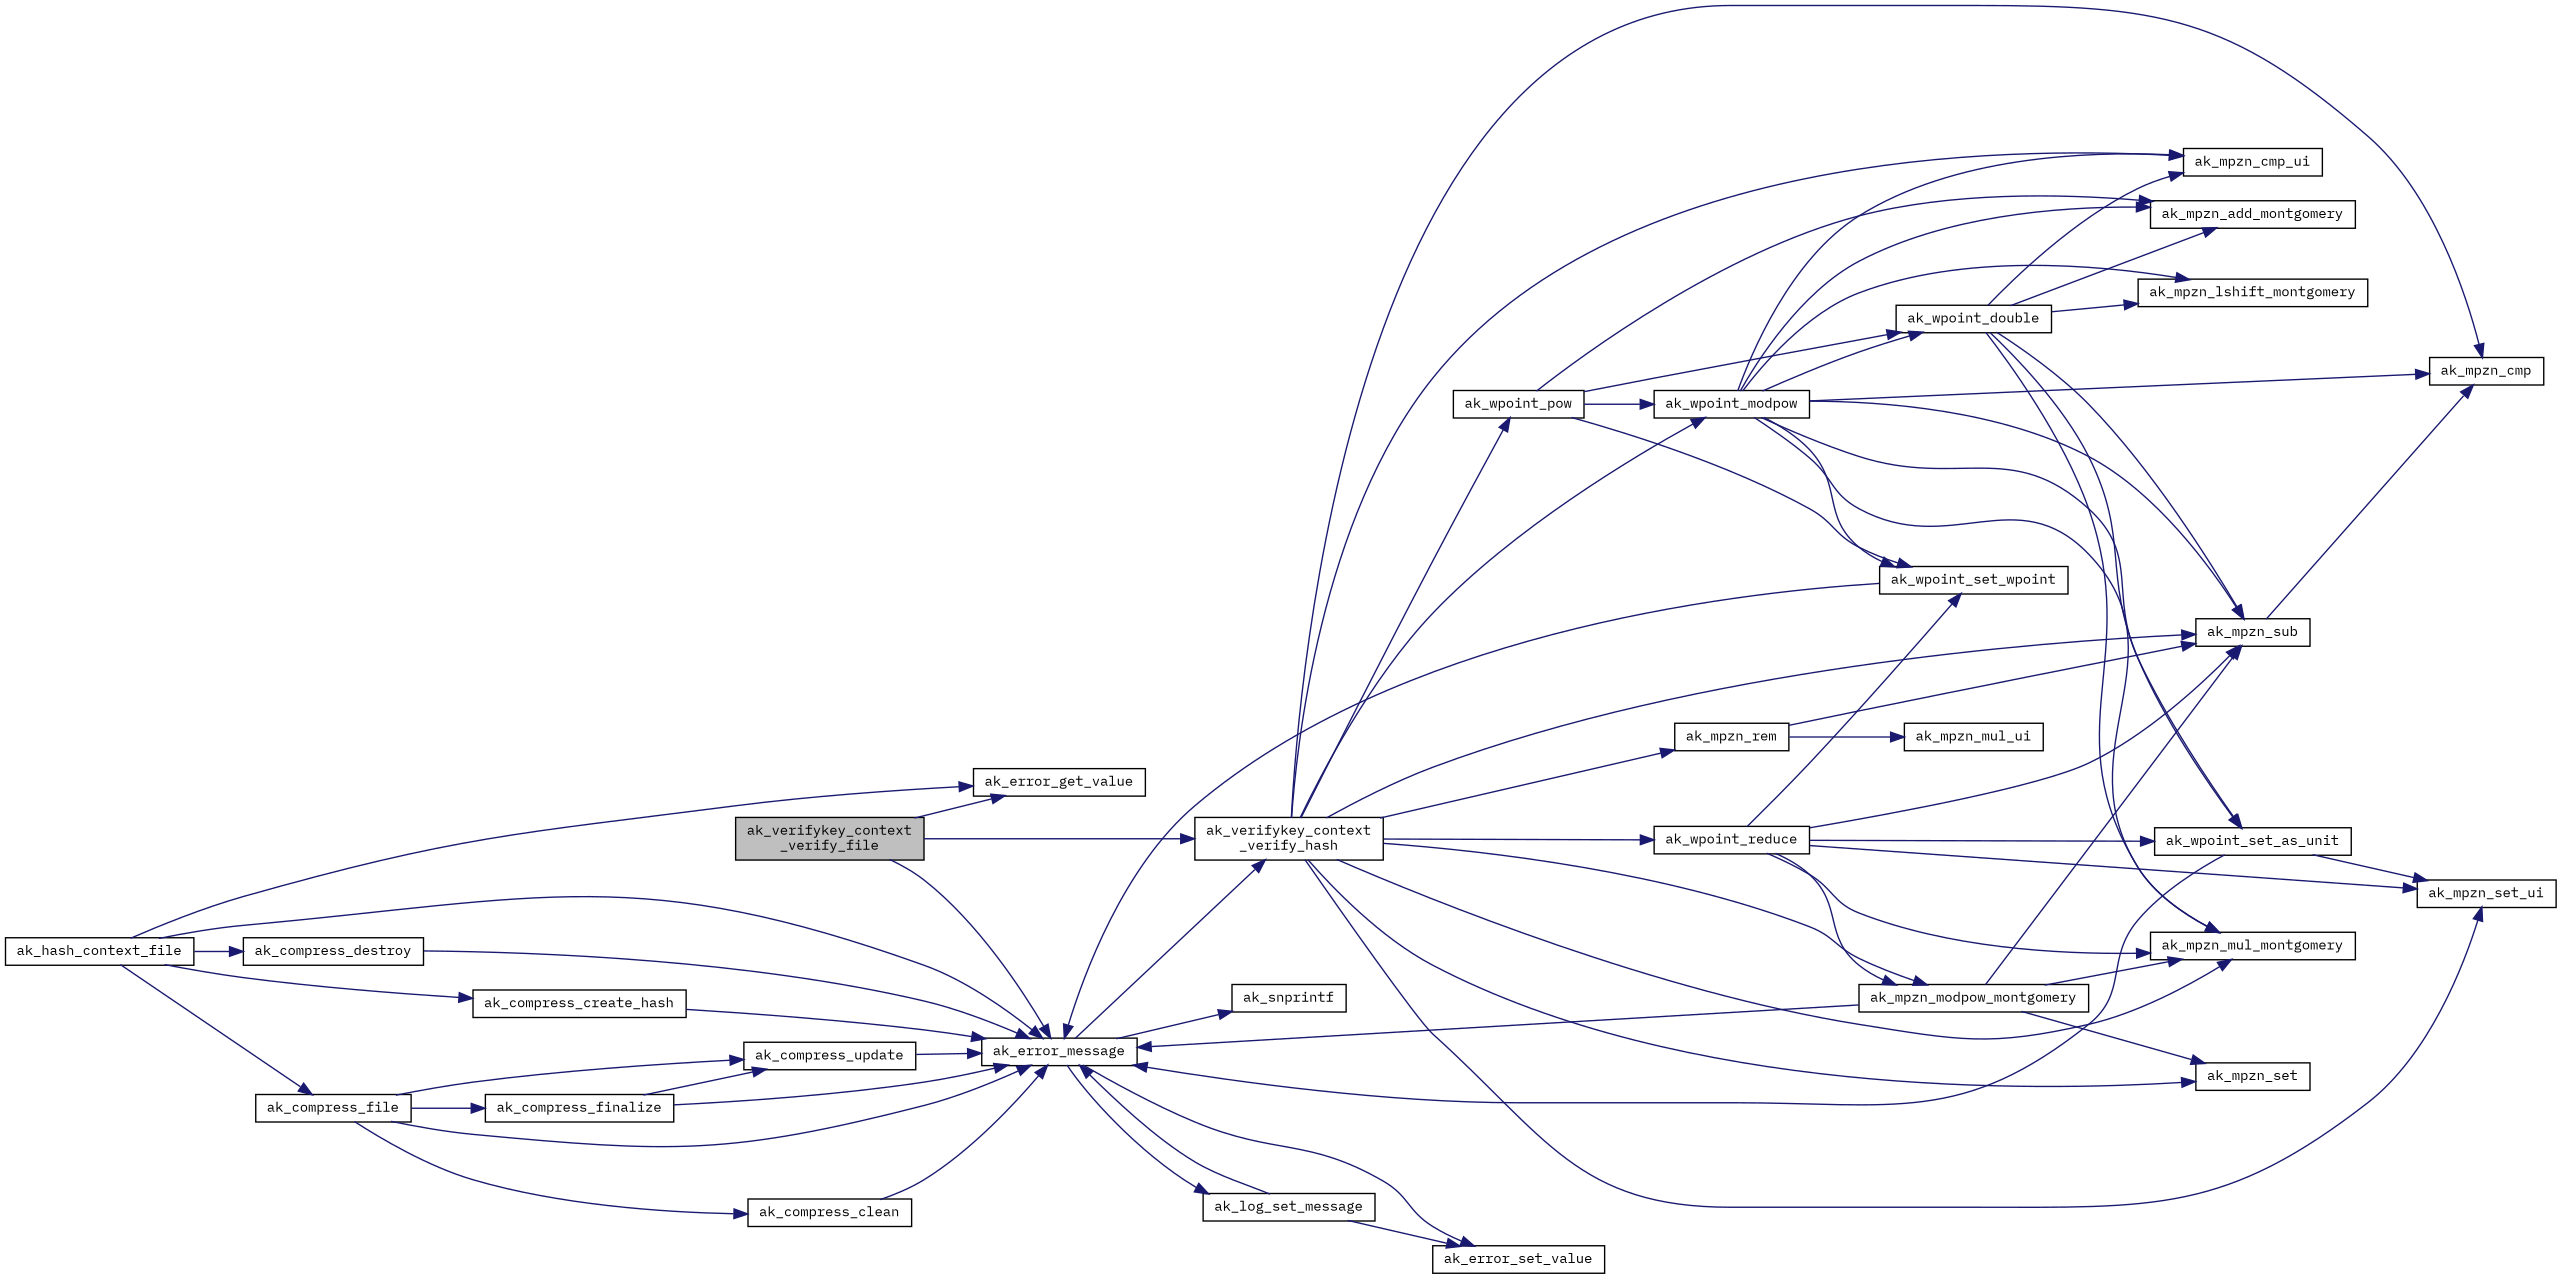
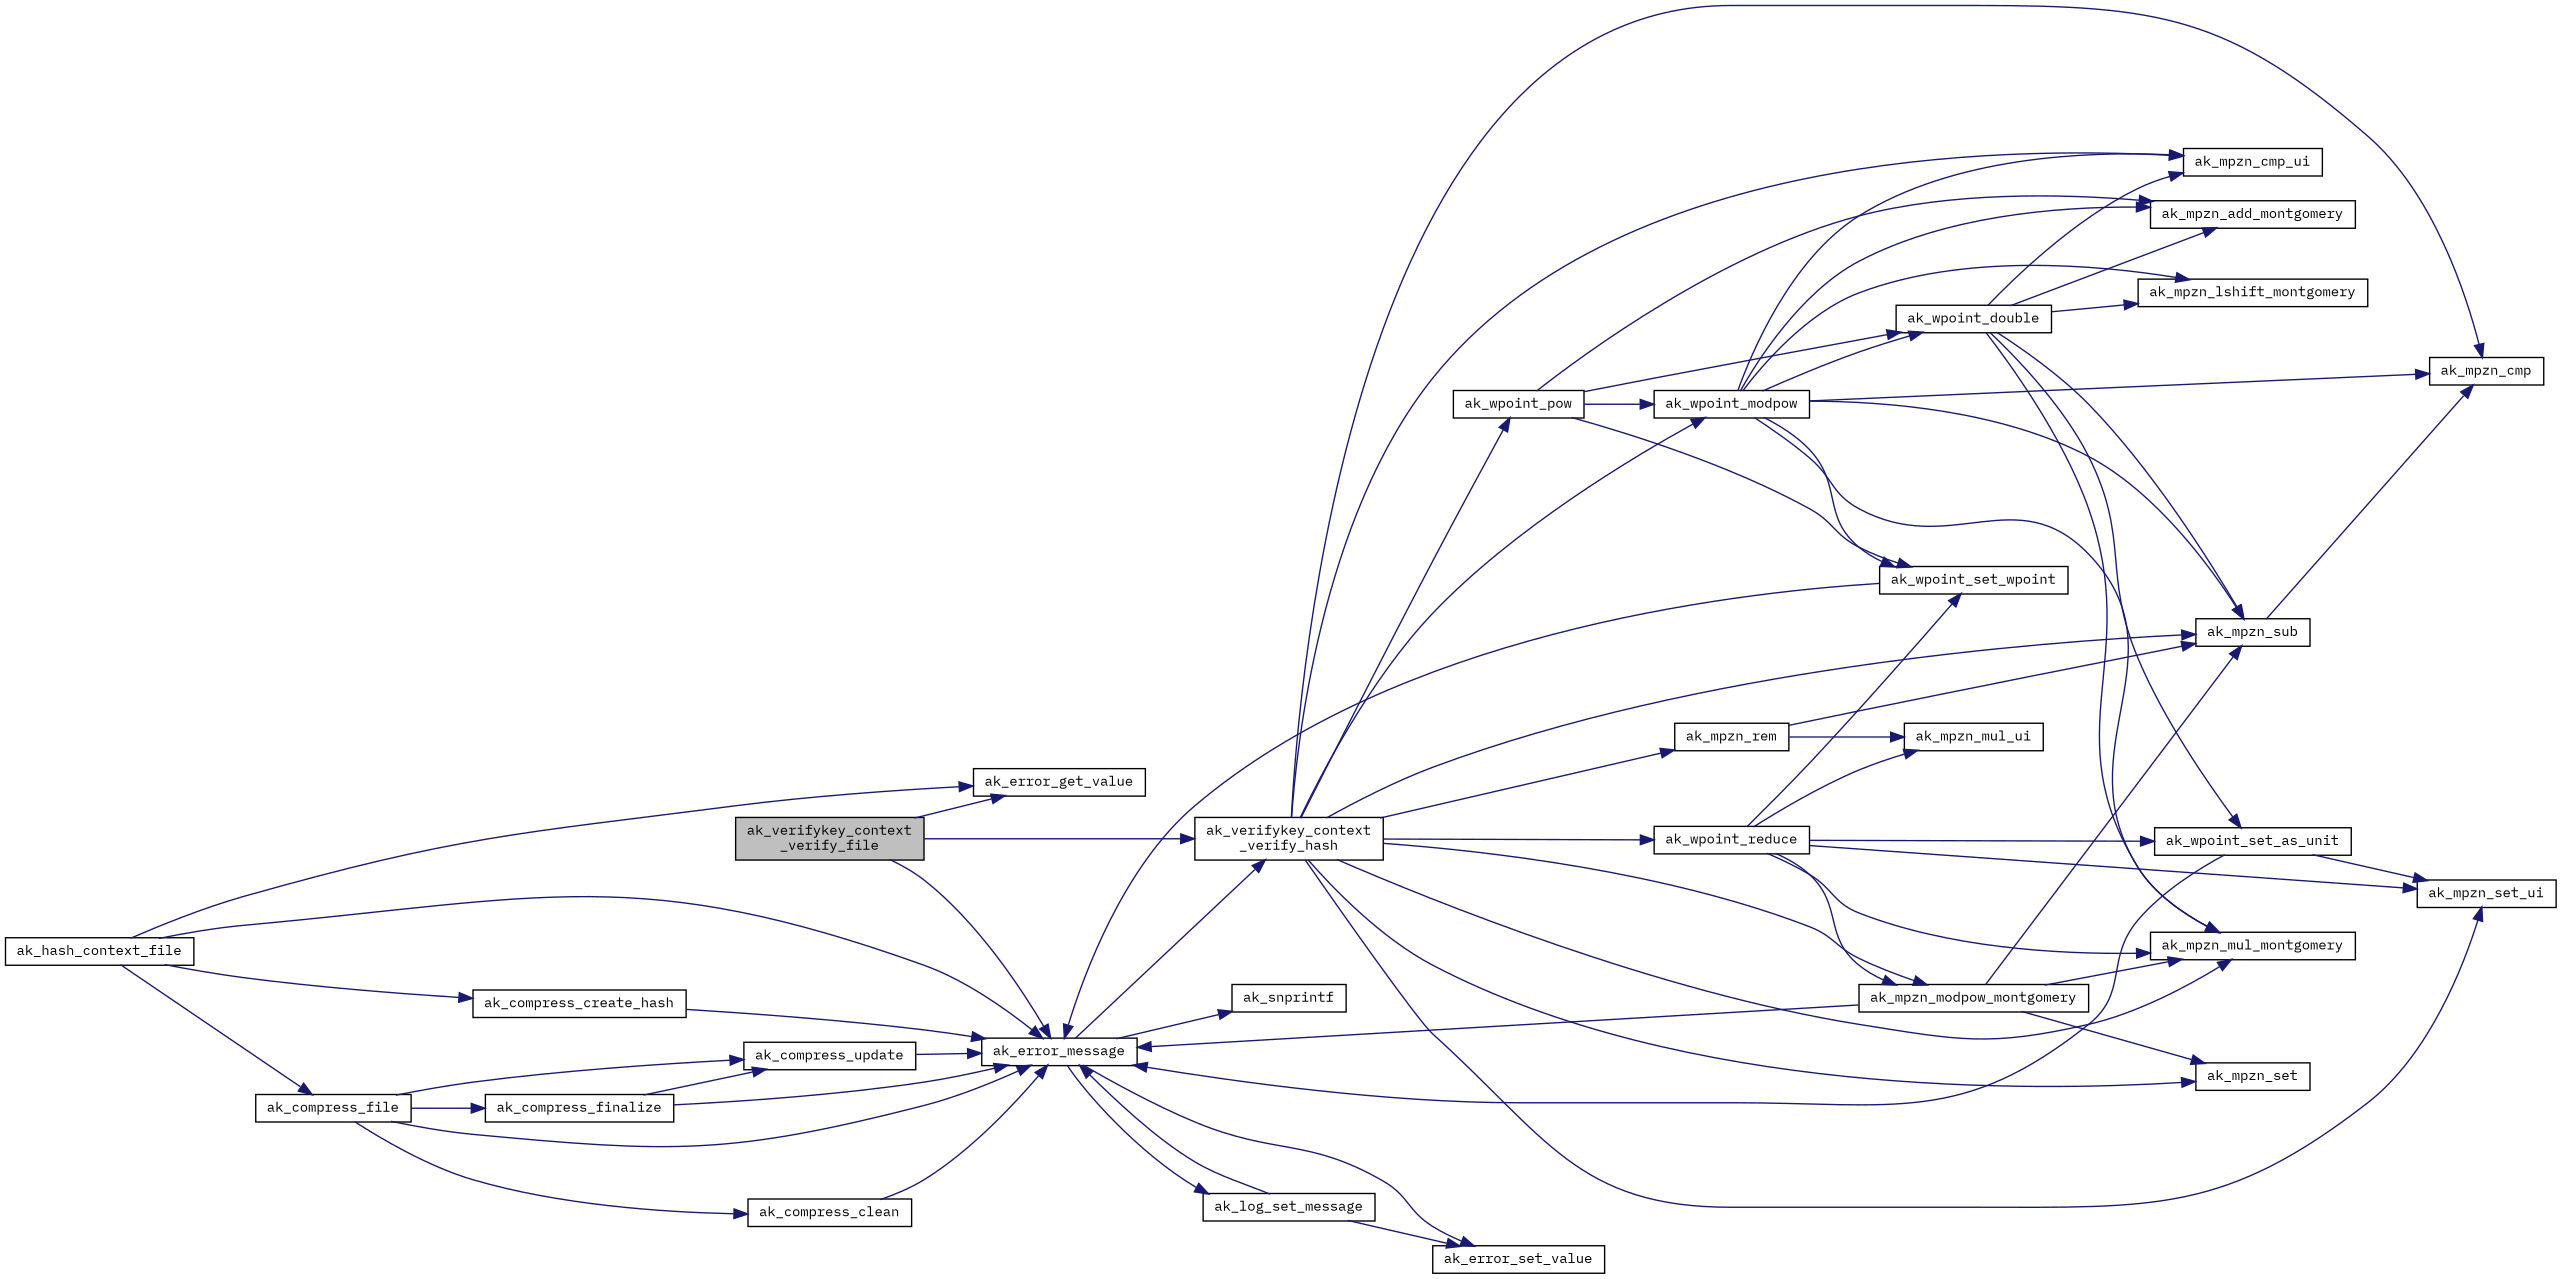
(2075, 498) -> none
(2037, 781) -> (1826, 785)
(333, 952) -> none
